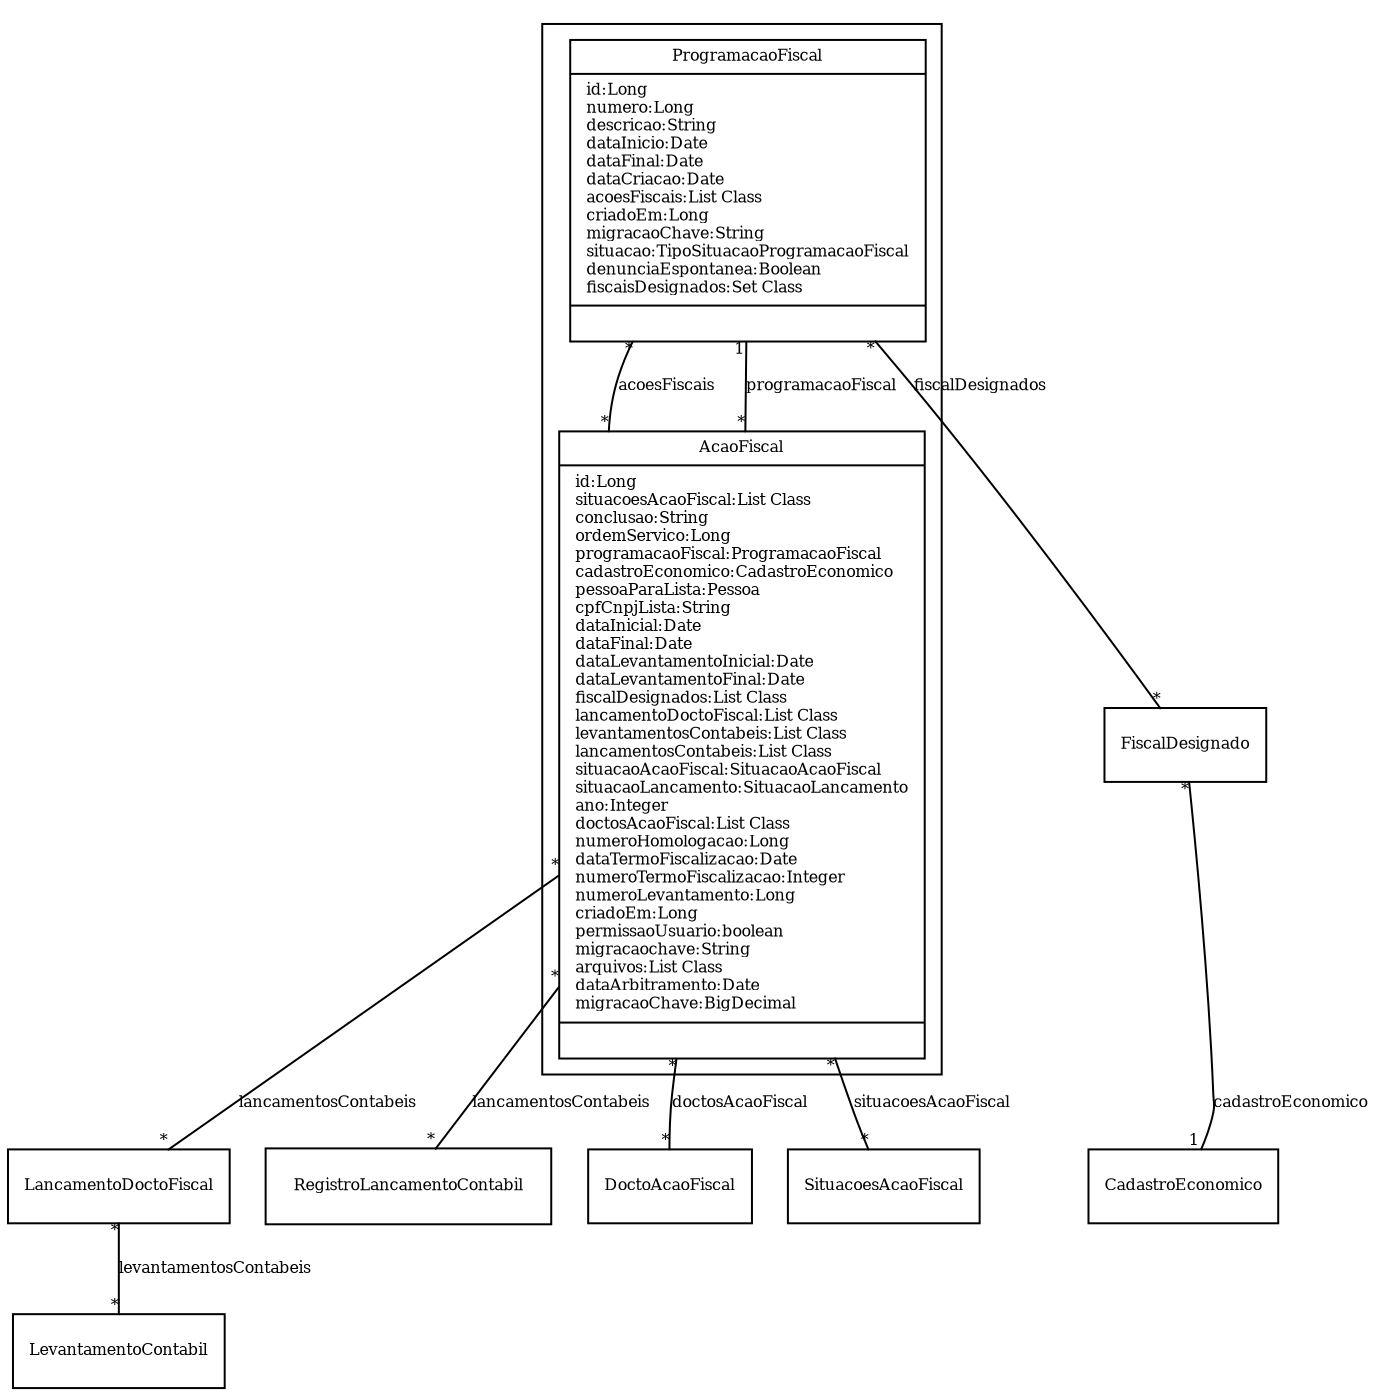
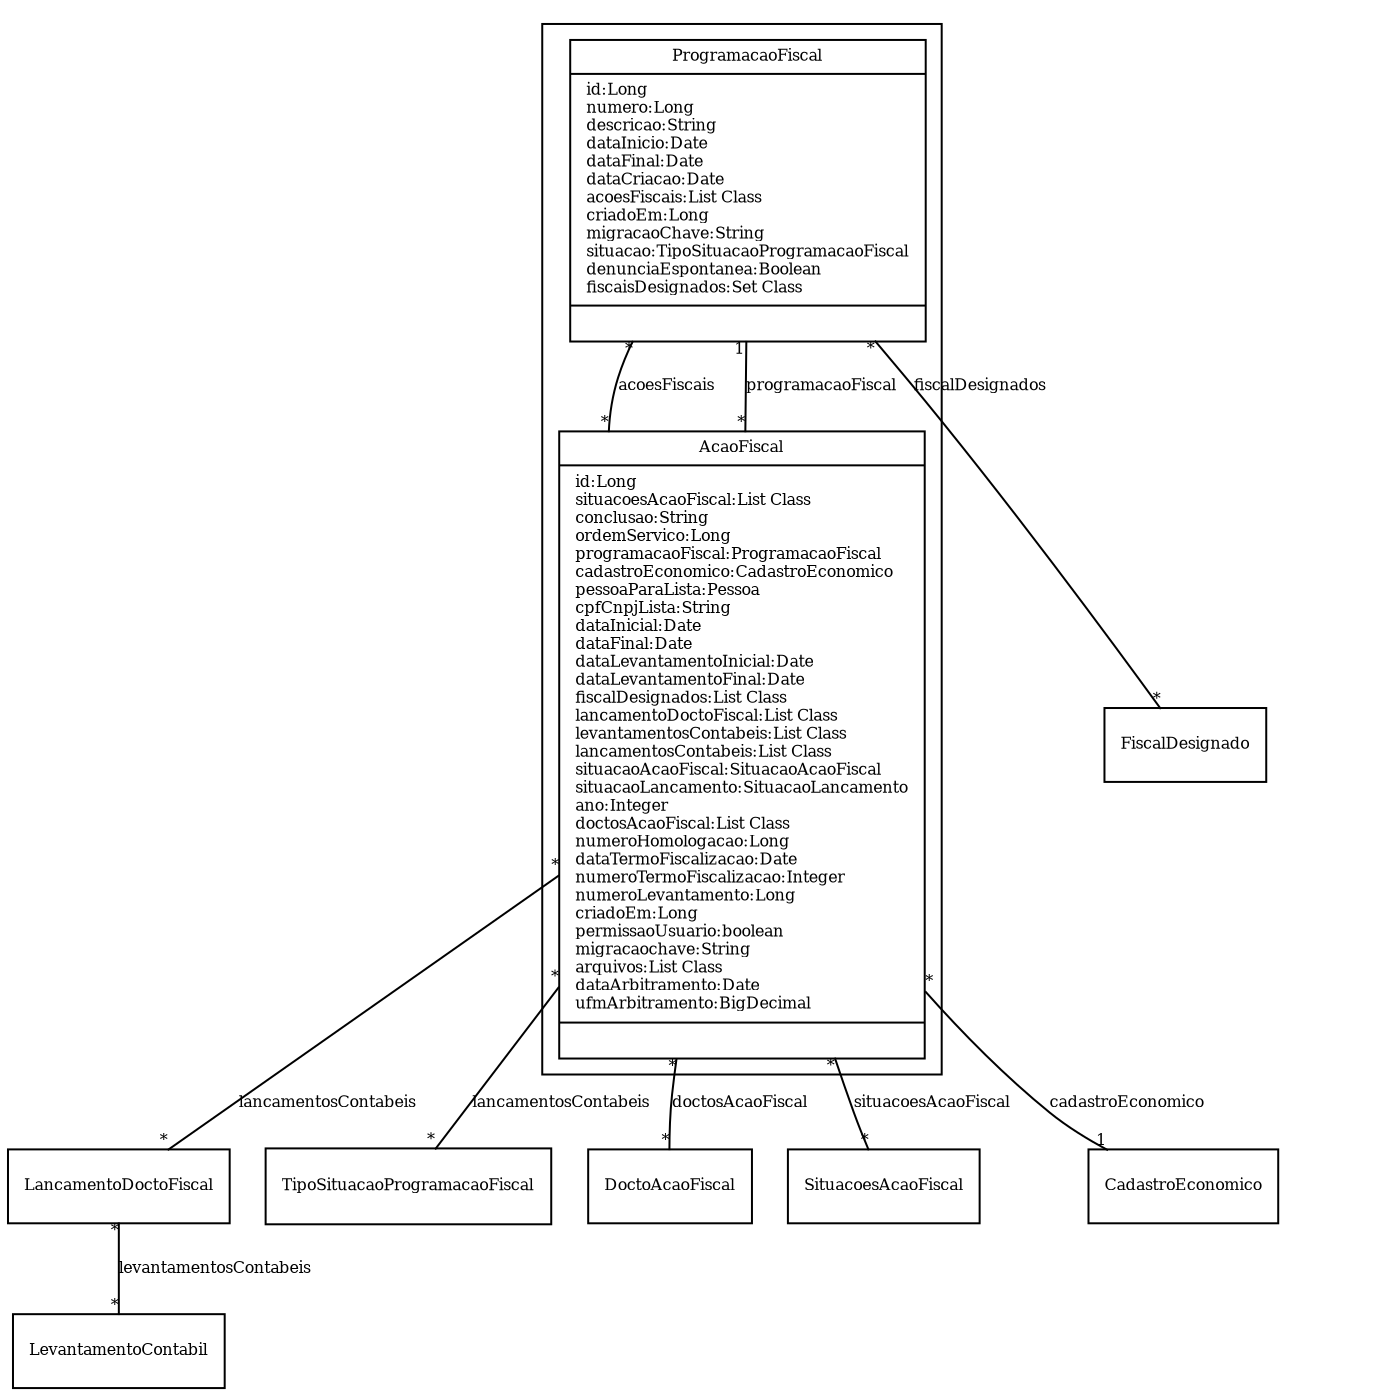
(1206, 967) -> (1010, 1078)
(686, 1004) -> (693, 1004)
(408, 1186) -> (408, 1186)
